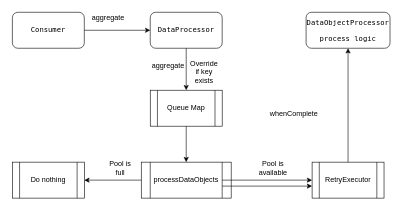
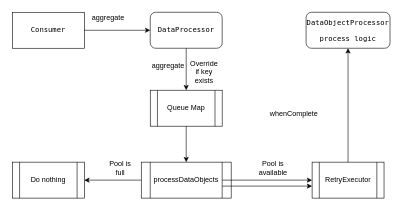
(48, 30) -> (48, 30)
